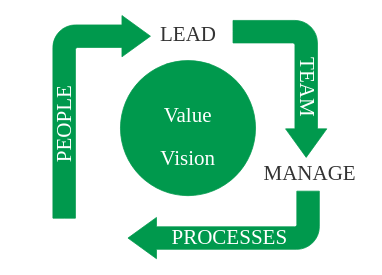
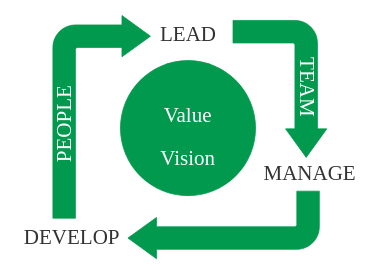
none -> (72, 237)
(229, 237) -> none
